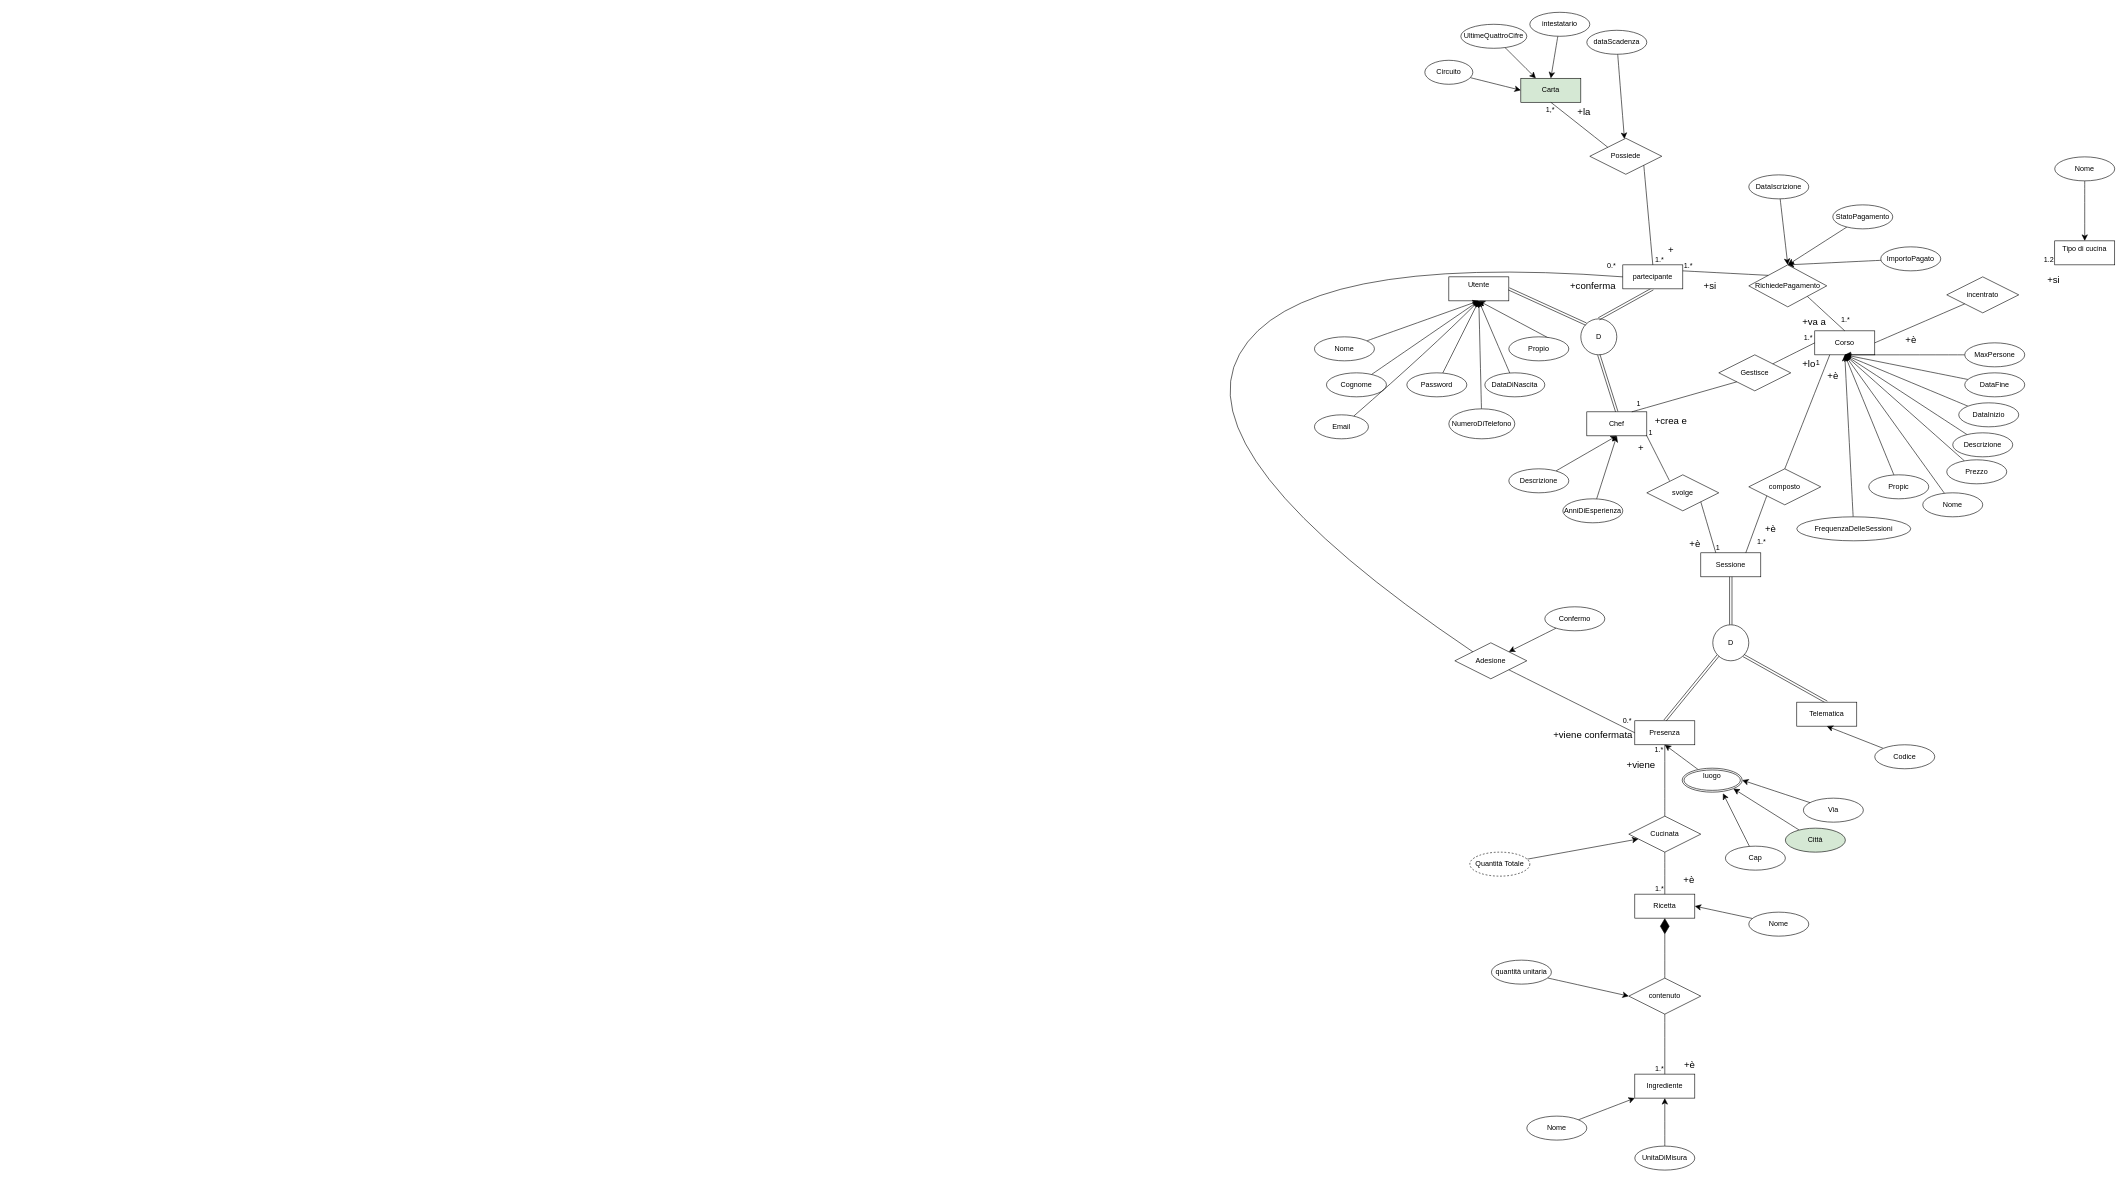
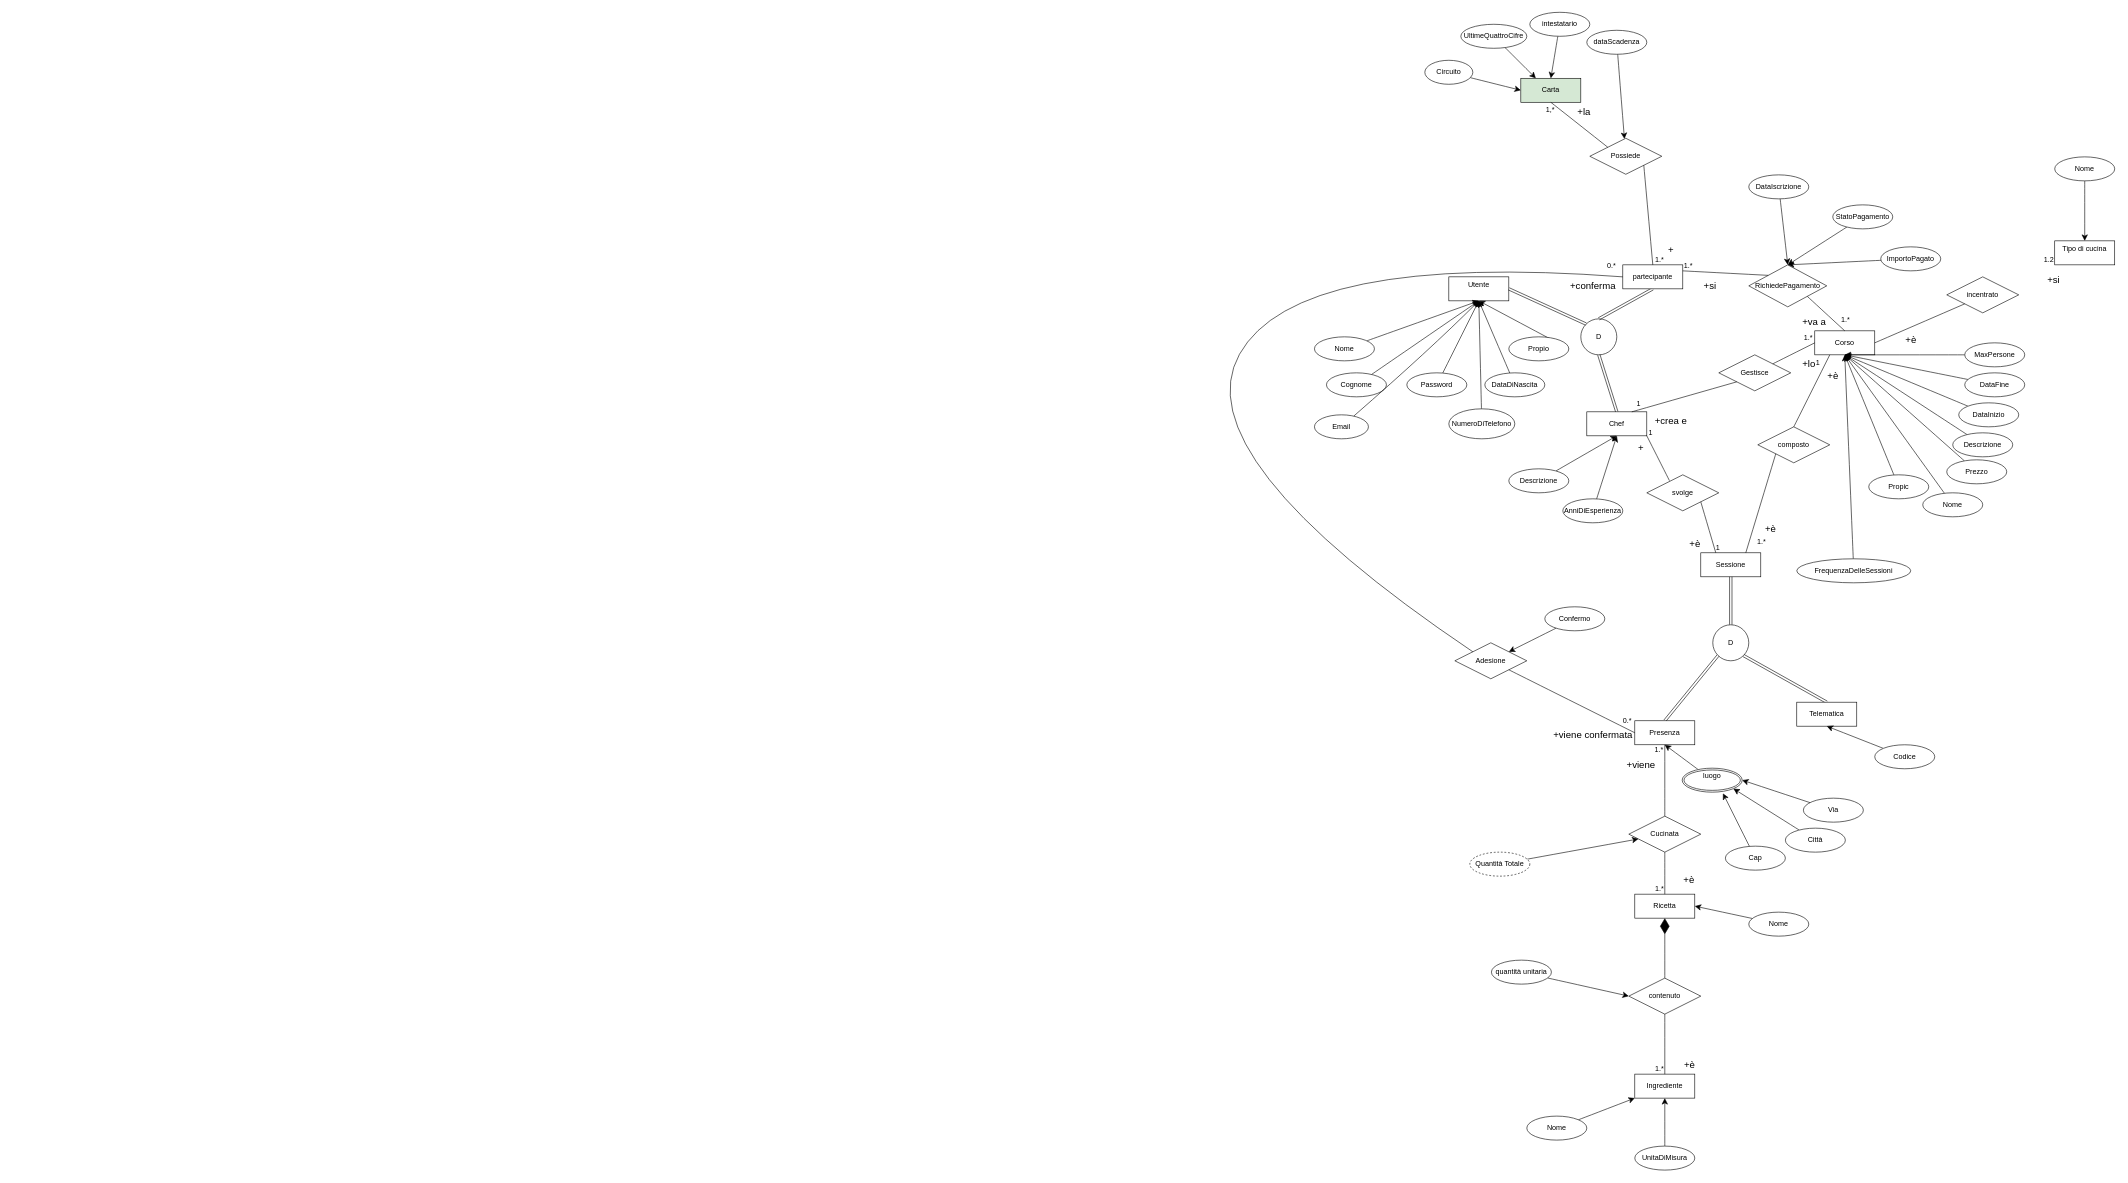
(1785, 487) -> (1794, 445)
(1854, 529) -> (1854, 571)
(1815, 840) -> (1815, 840)
